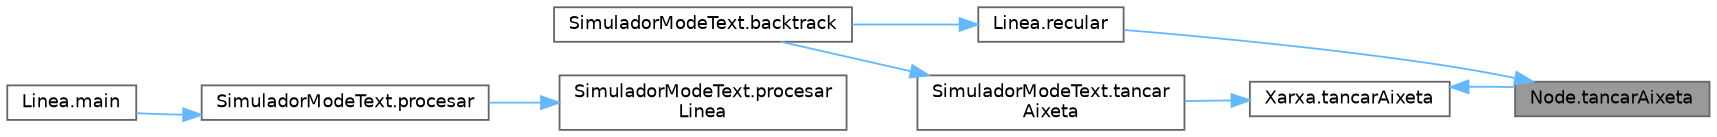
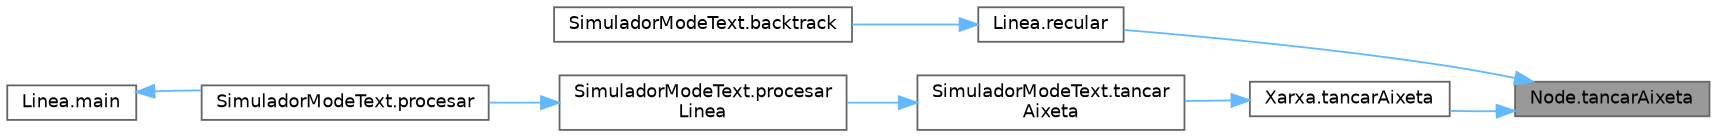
(846, 57) -> (873, 103)
(1492, 87) -> (1473, 111)
(159, 114) -> (178, 91)
